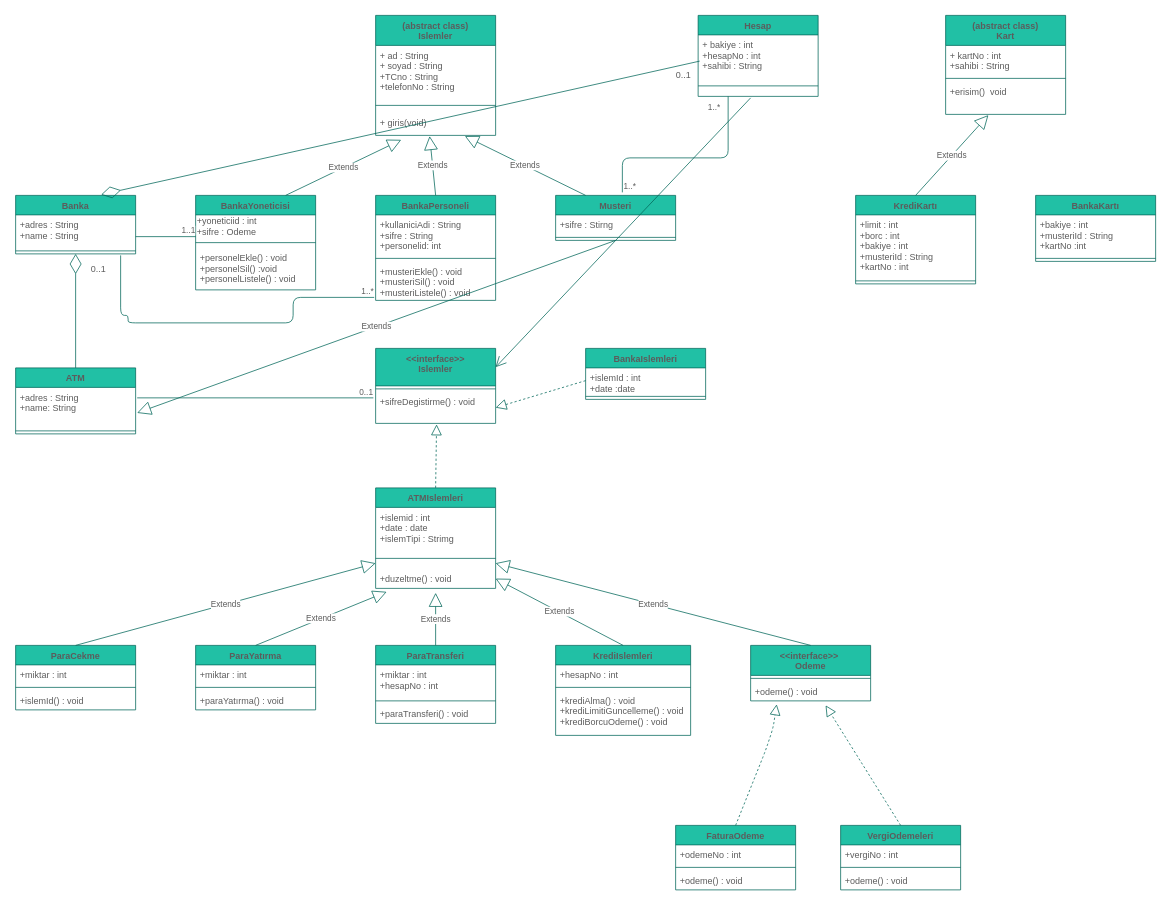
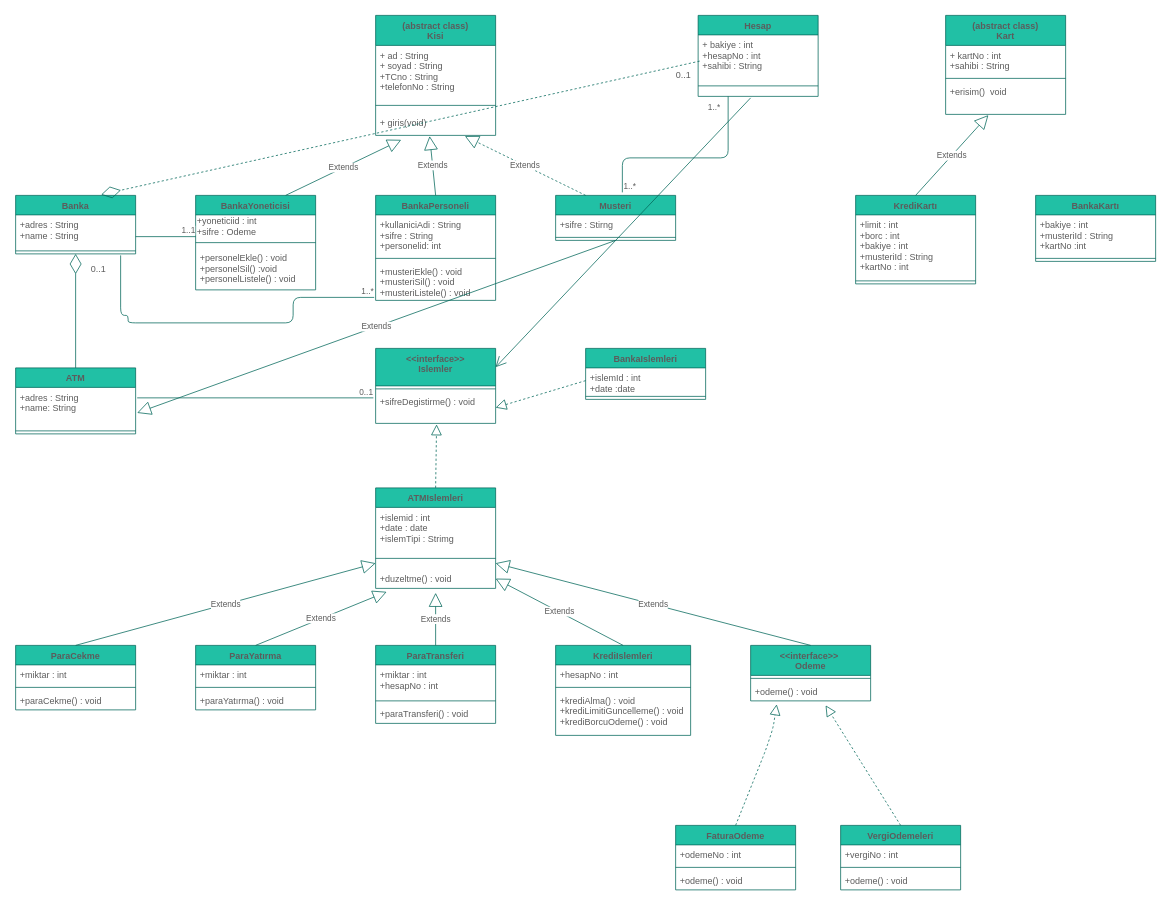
(435, 26) -> (435, 26)
(407, 126) -> (407, 126)
(559, 183) -> (559, 183)
(55, 701) -> (63, 701)
